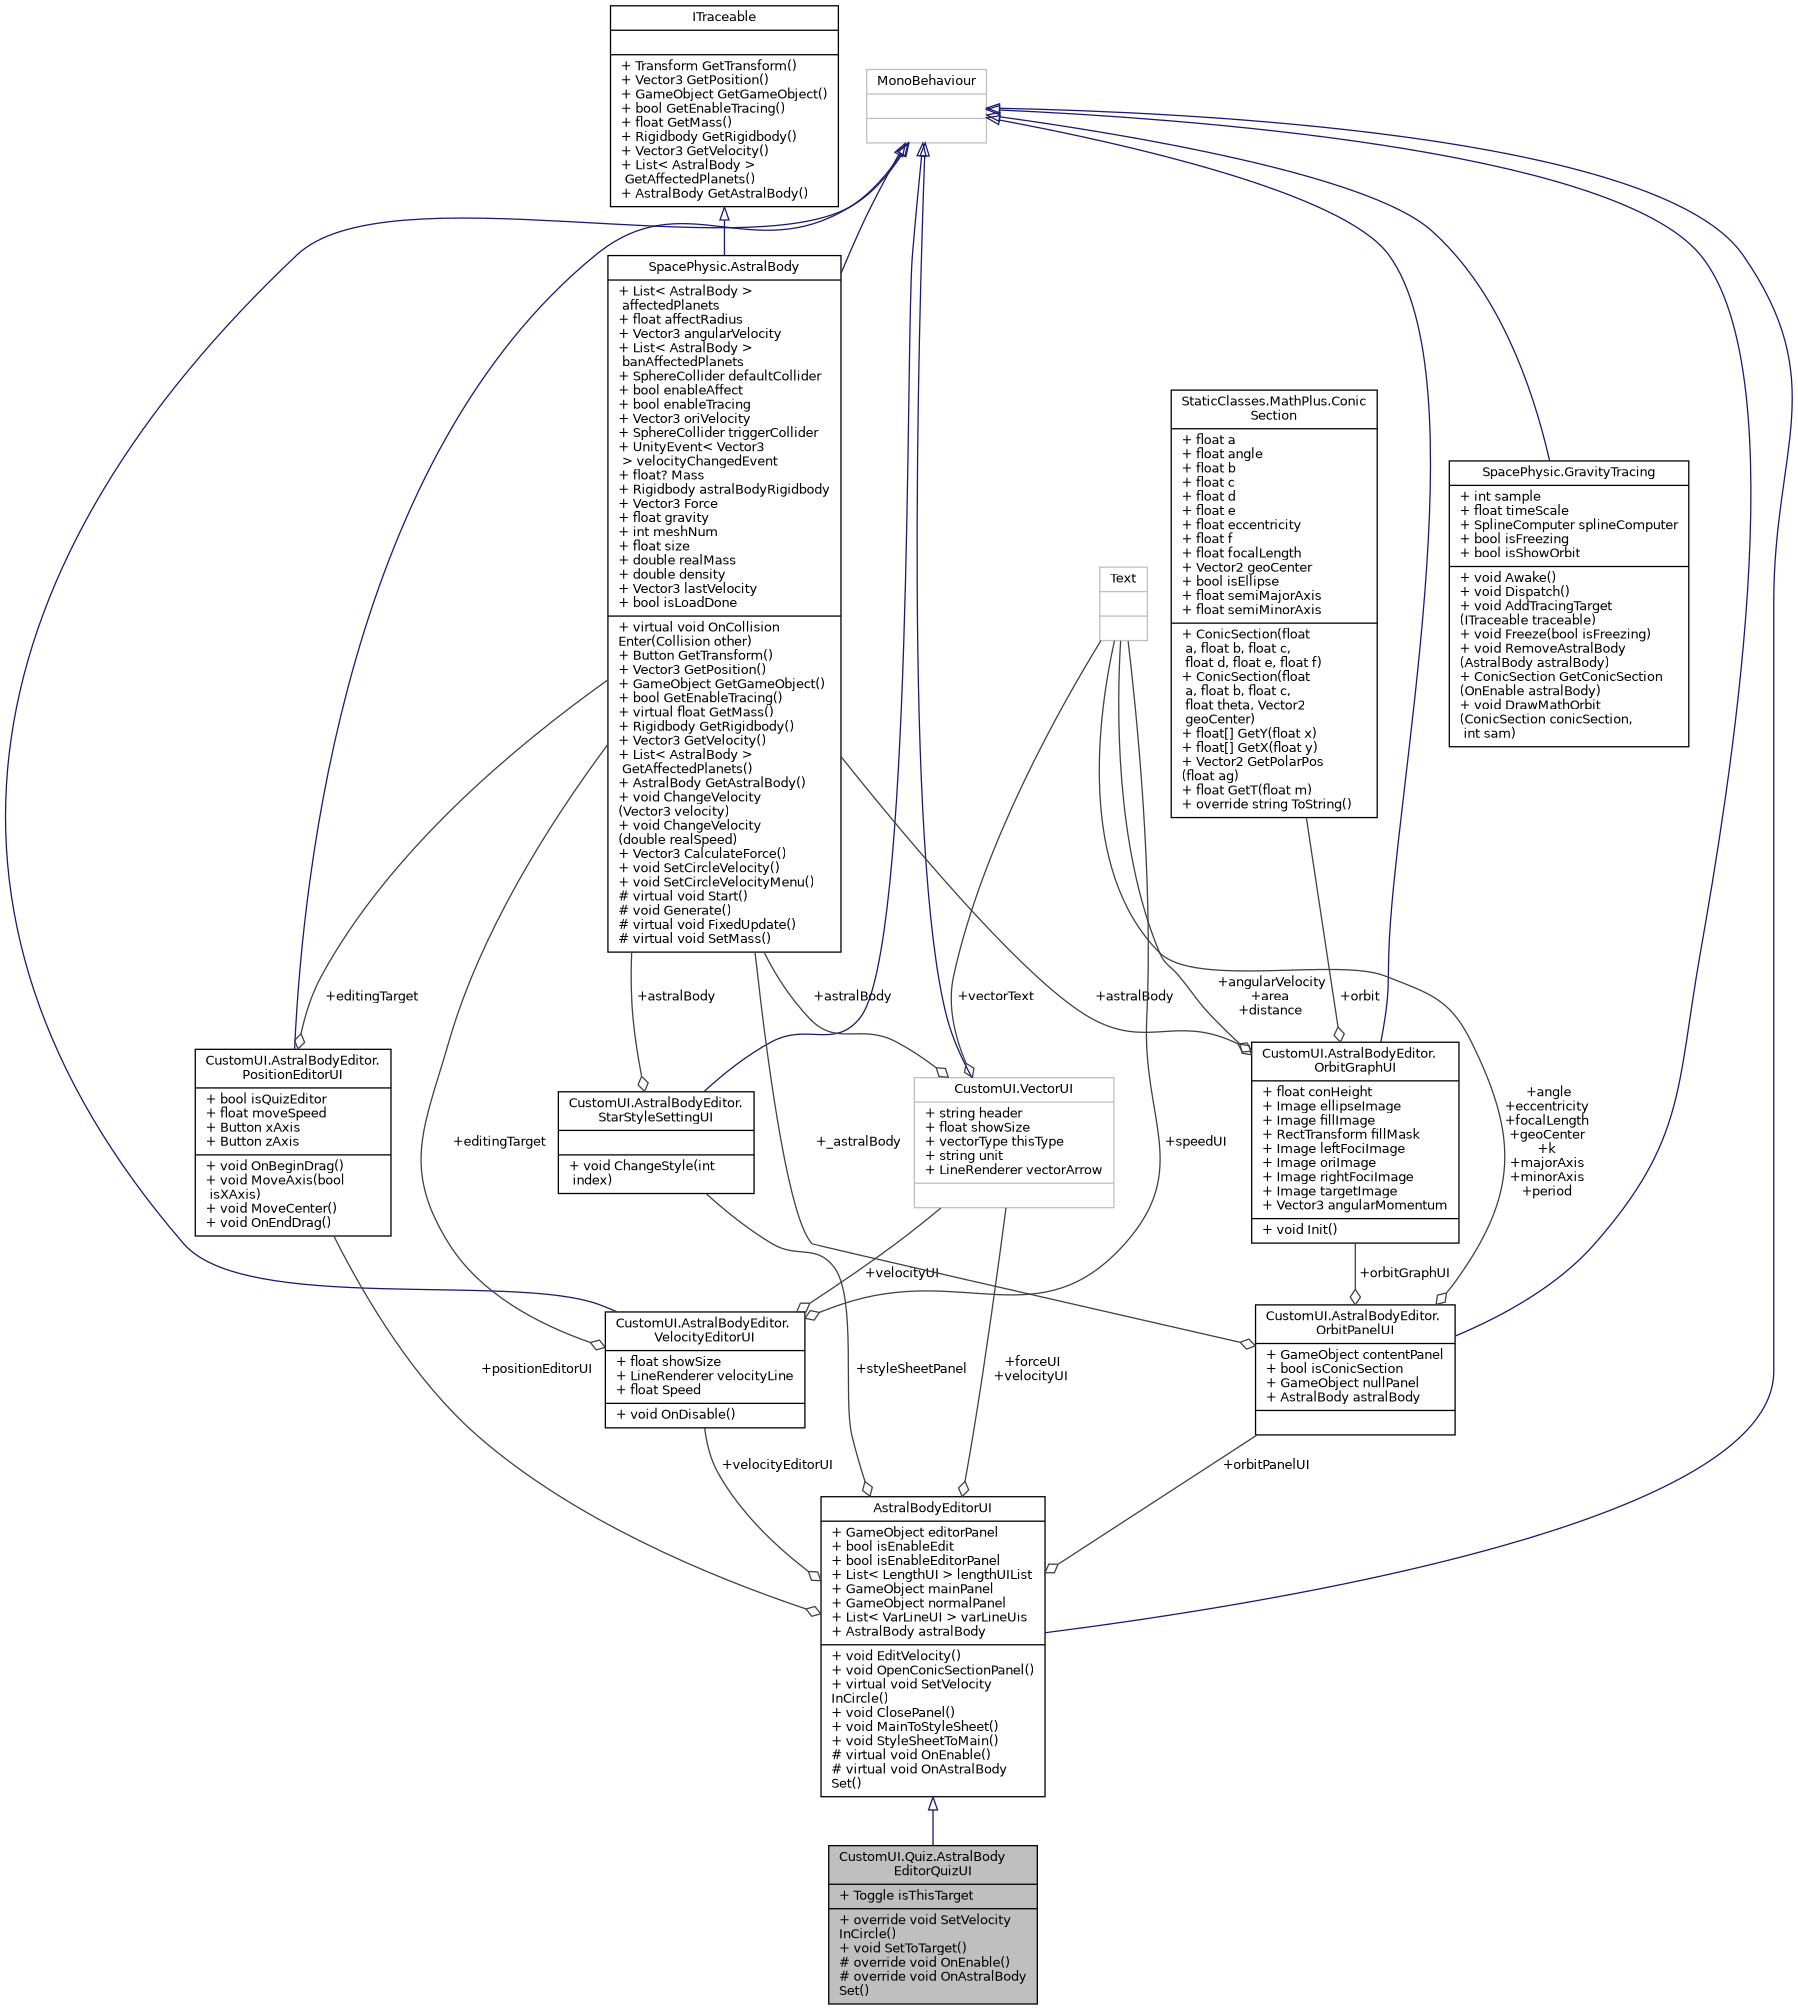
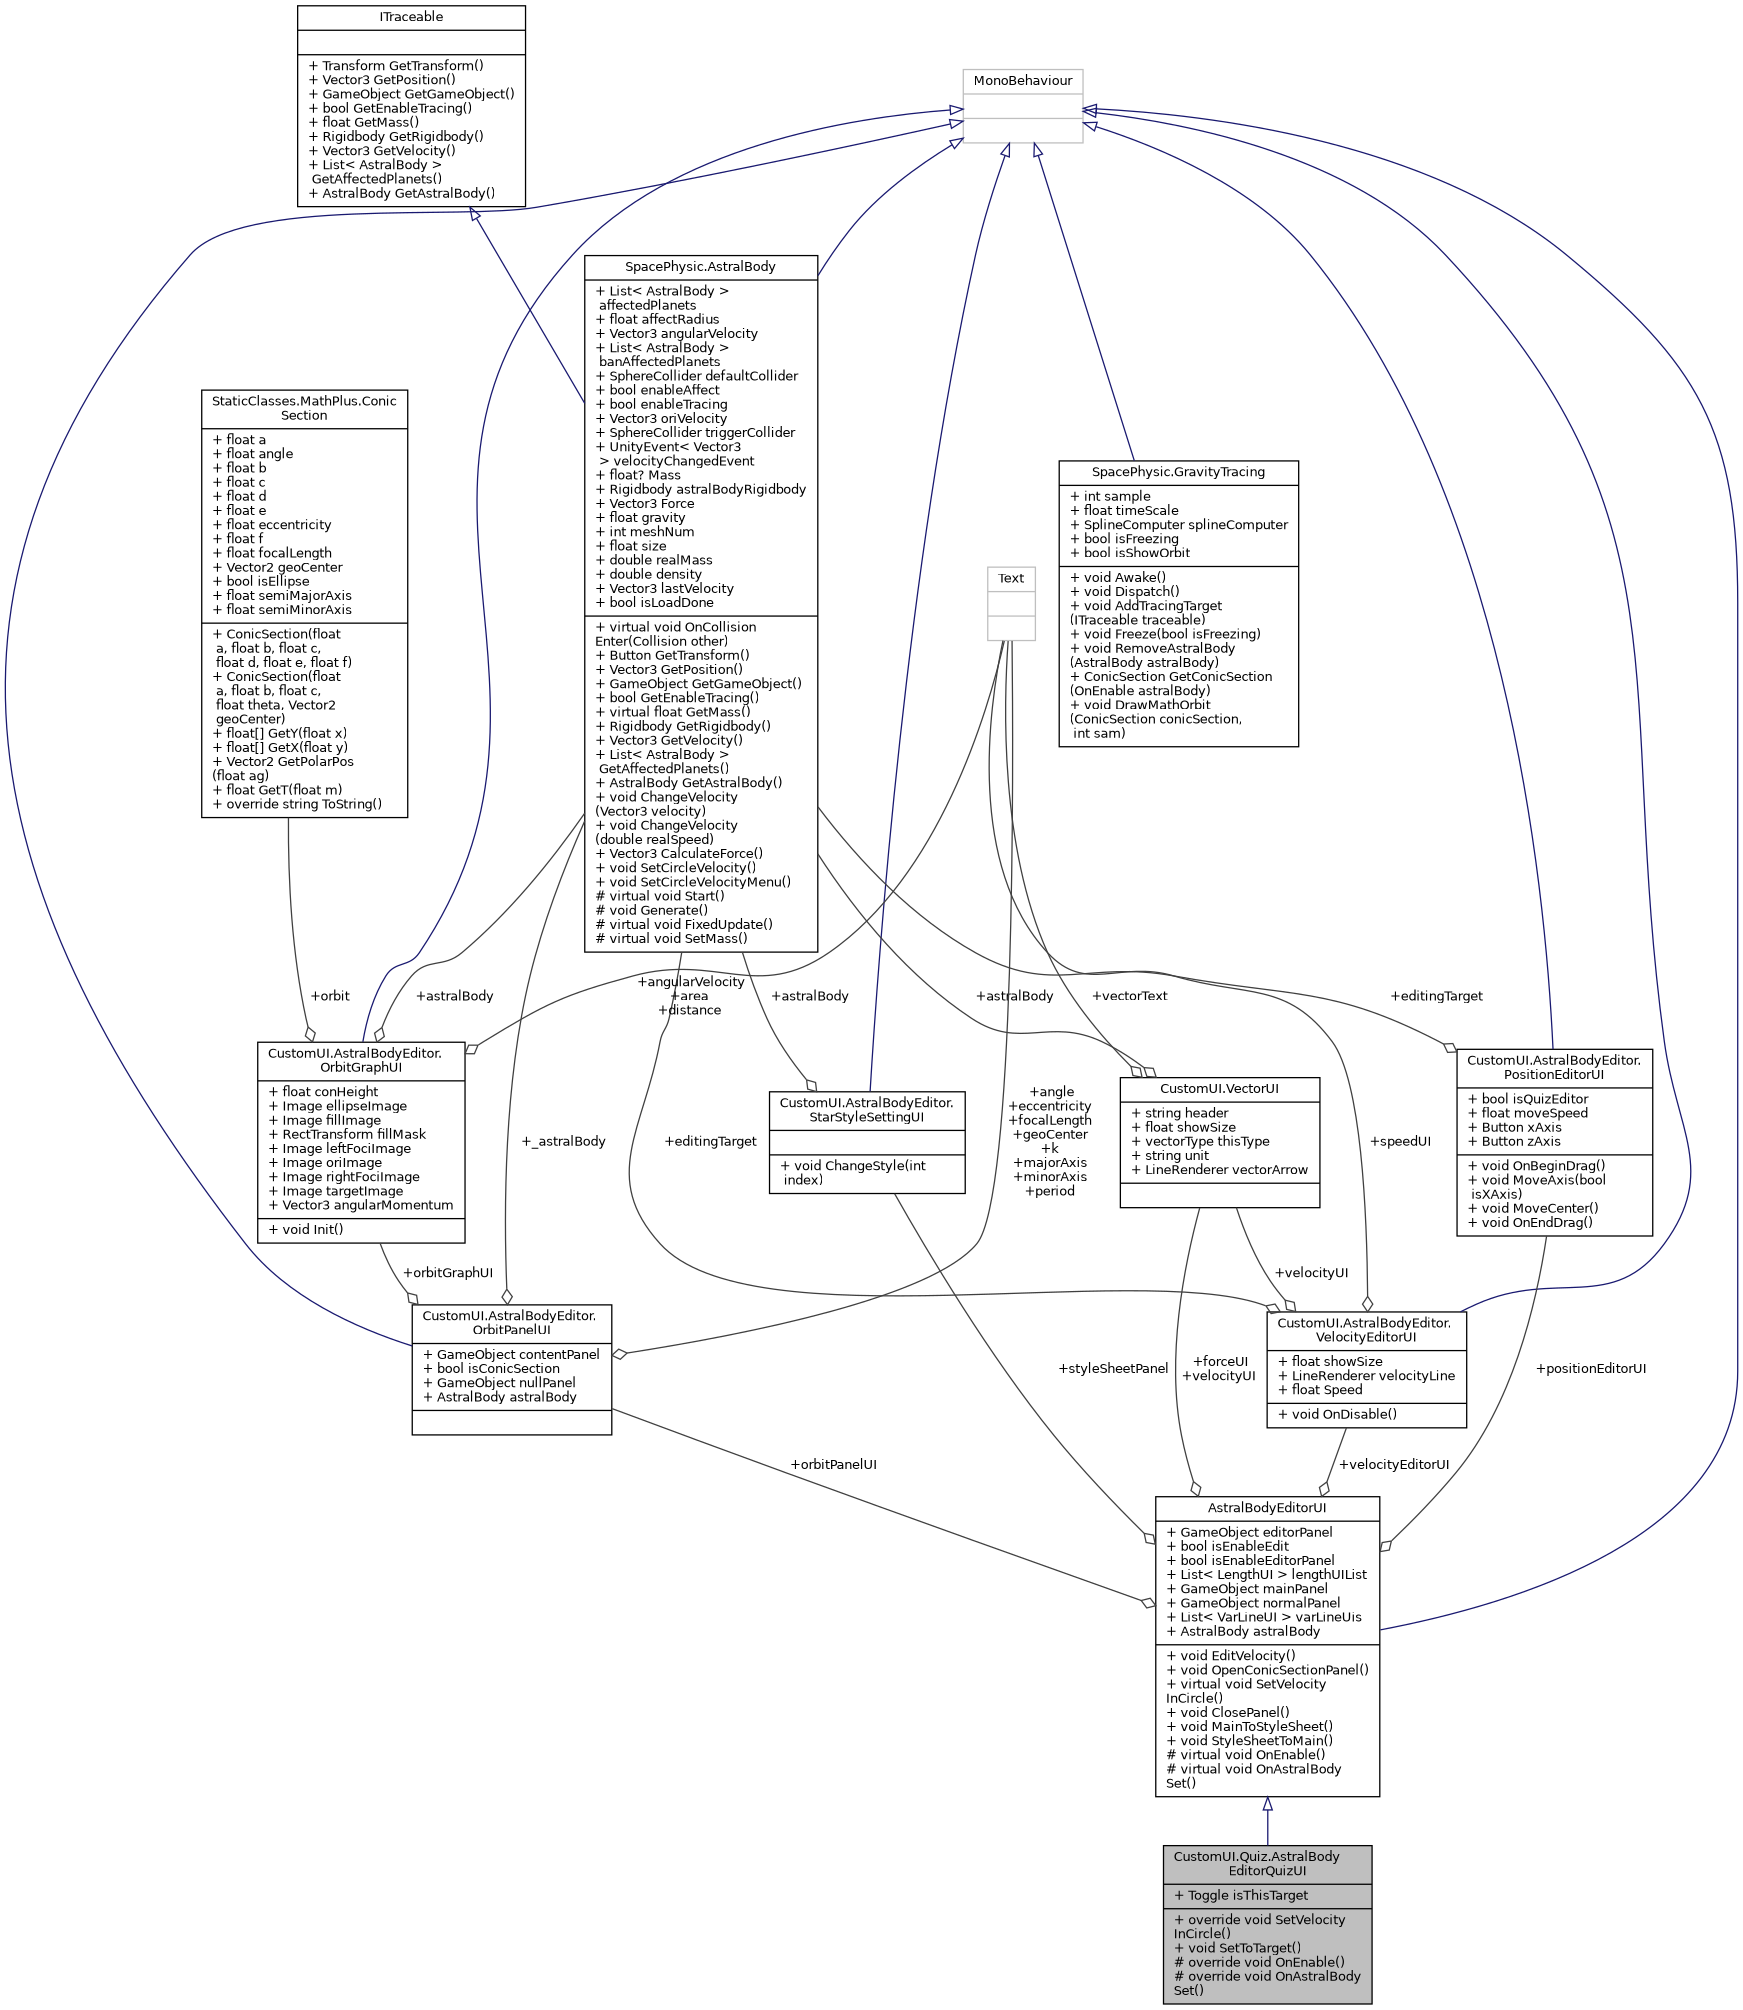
(918, 620) -> none
(1014, 1143) -> (1220, 1143)
